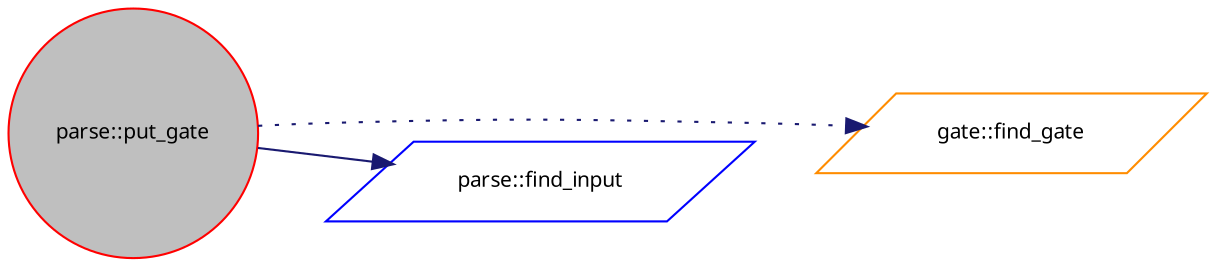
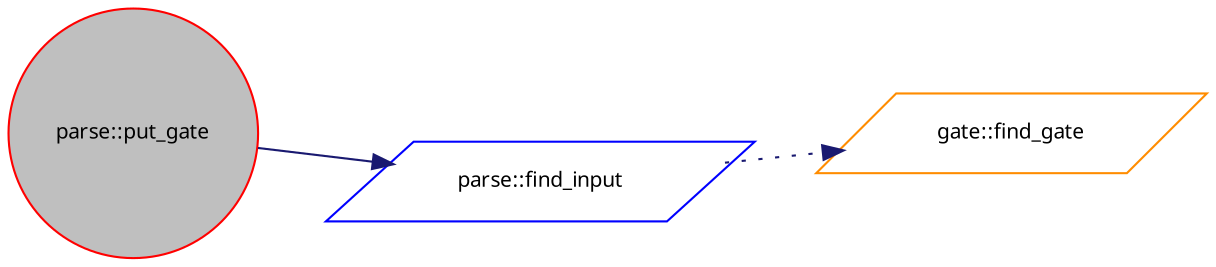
(552, 120) -> (774, 158)
